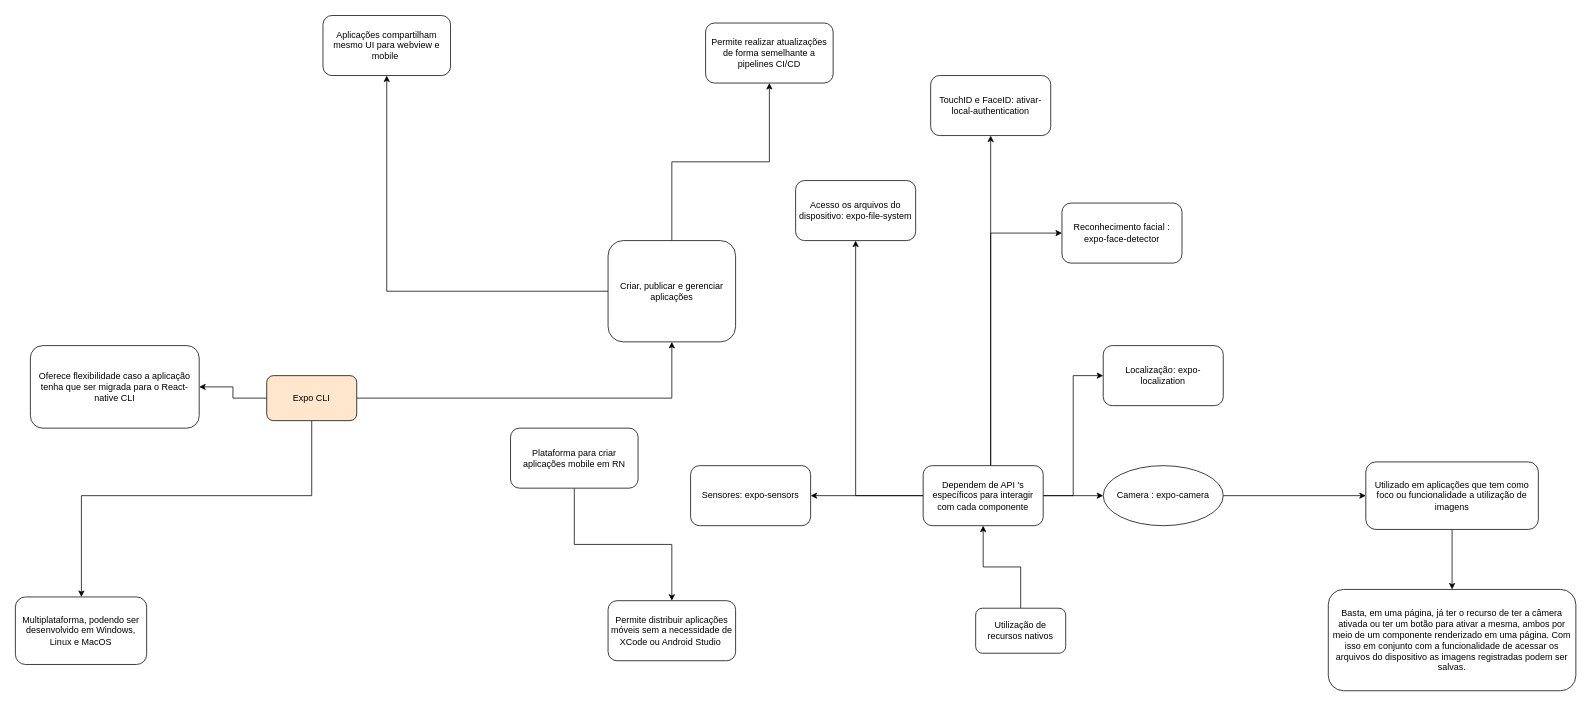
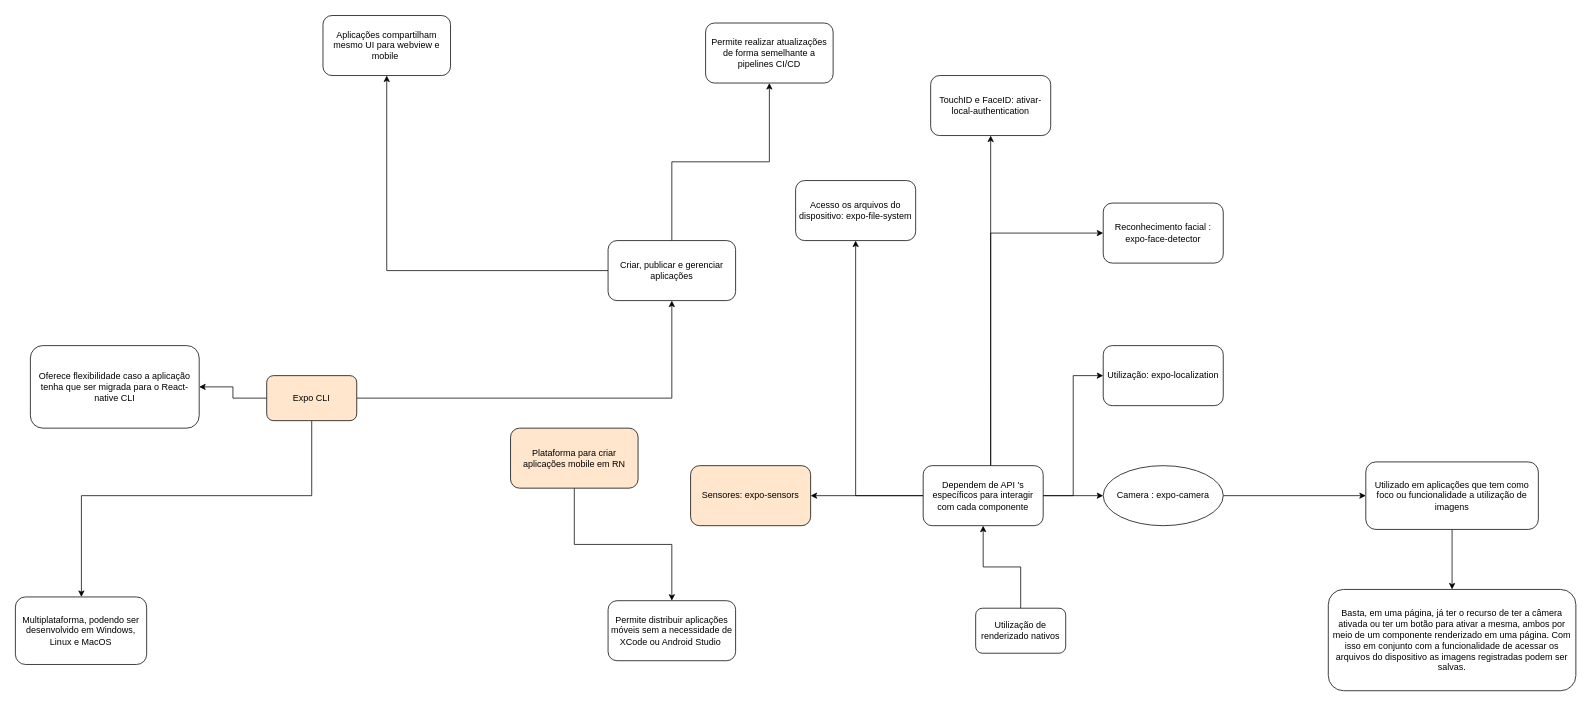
(1122, 233) -> (1163, 233)
(672, 291) -> (672, 270)
(1163, 375) -> (1163, 375)
(574, 458) -> (574, 458)
(750, 495) -> (750, 495)
(1020, 630) -> (1020, 630)
